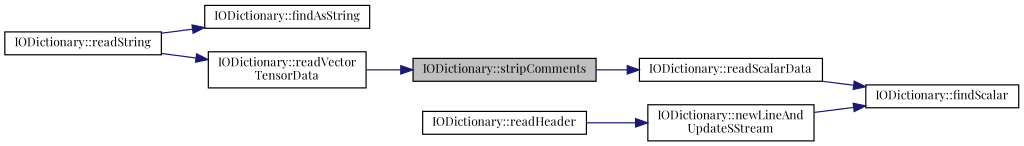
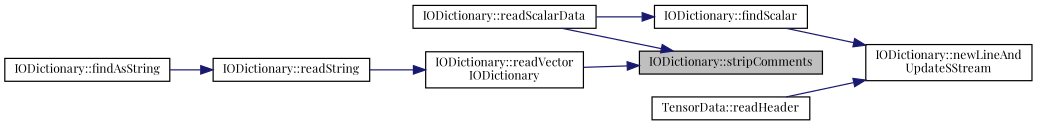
(177, 31) -> (185, 70)
(287, 70) -> (505, 70)
(612, 70) -> (612, 38)
(834, 110) -> (820, 36)
(505, 123) -> (731, 108)
